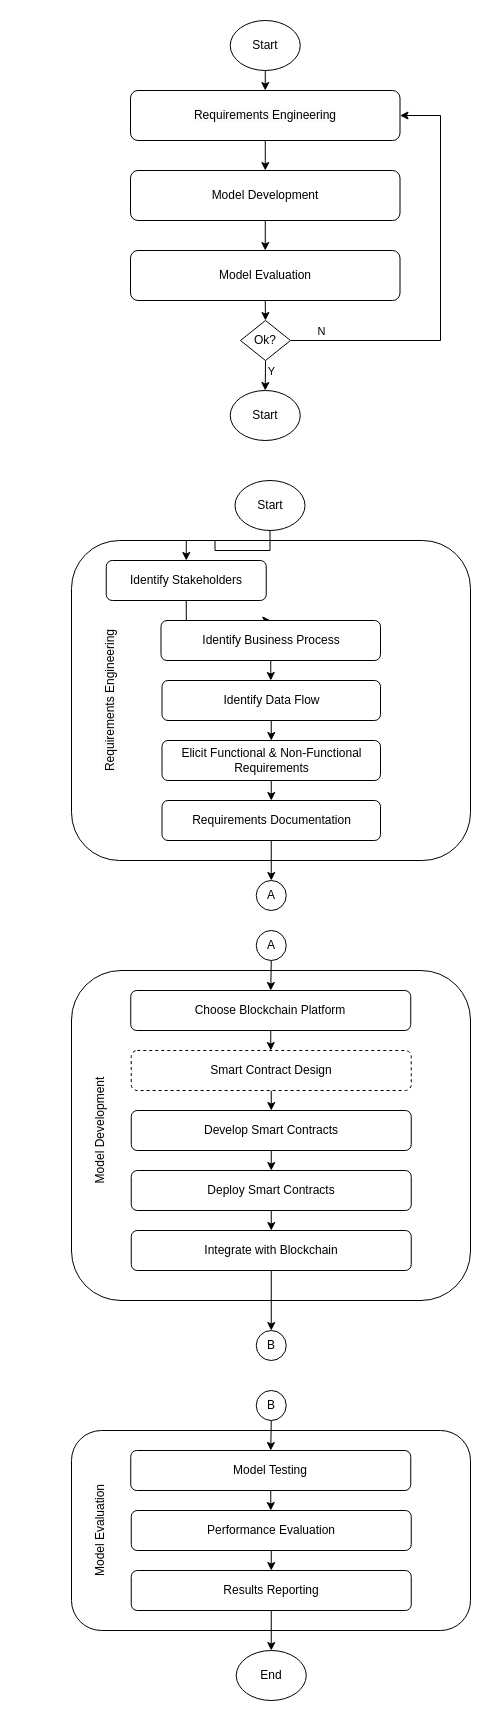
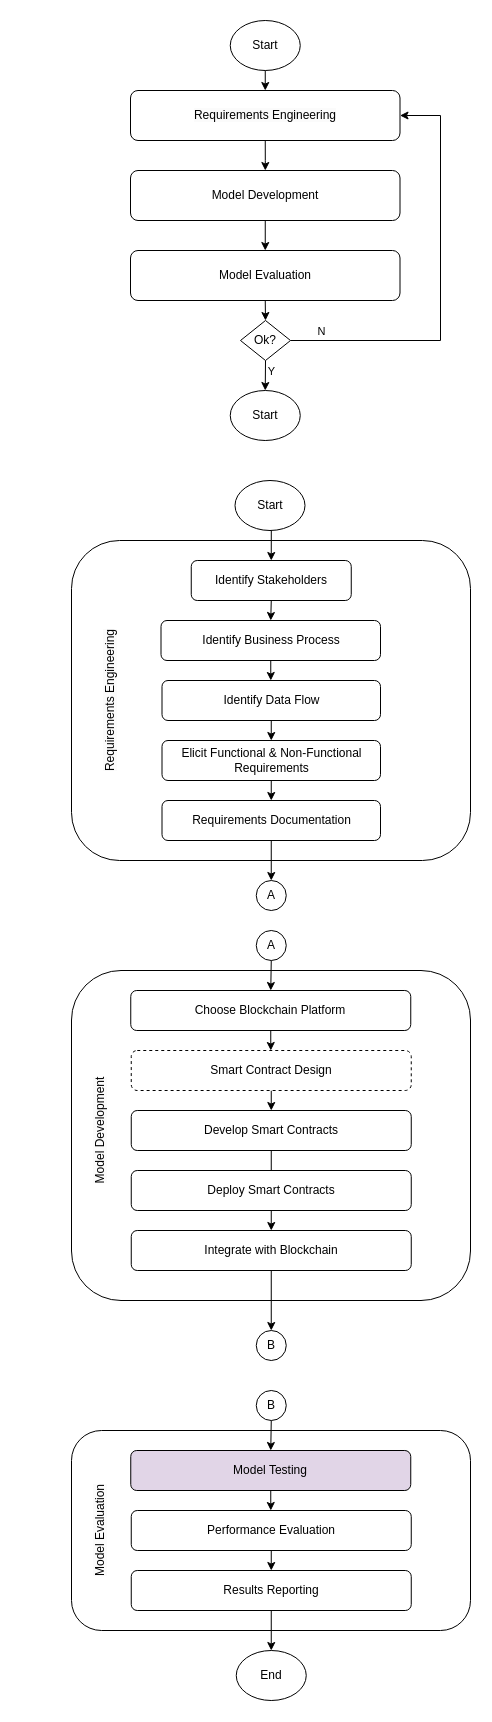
(186, 581) -> (271, 581)
(271, 1162) -> (271, 1165)
(271, 1471) -> (271, 1471)
